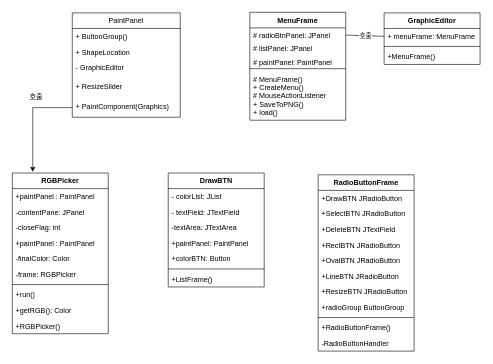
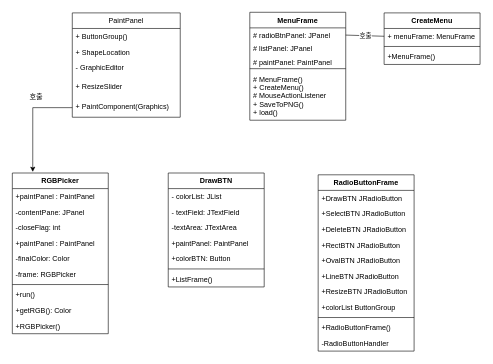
(432, 21) -> (432, 21)
(360, 230) -> (365, 230)
(366, 308) -> (363, 308)
